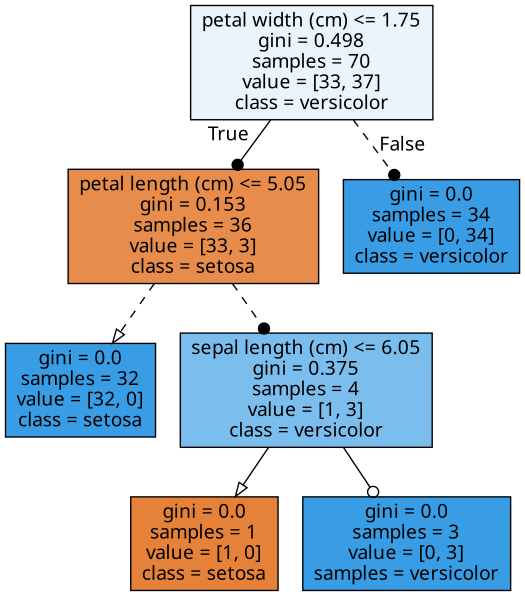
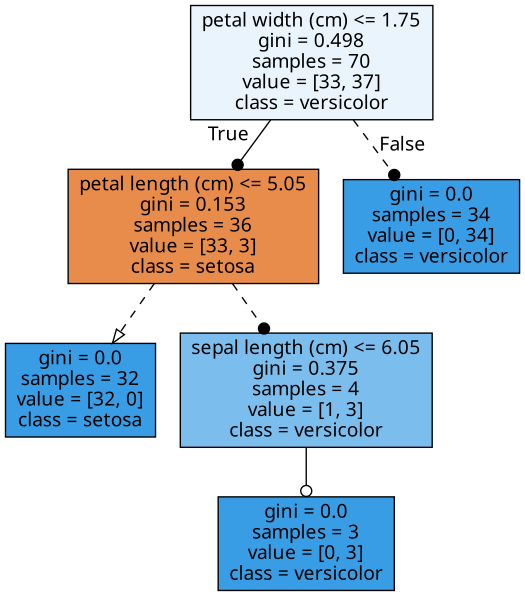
(204, 544) -> none
(407, 544) -> (306, 544)
